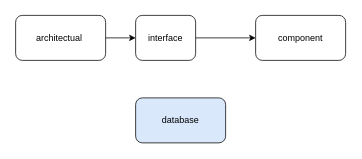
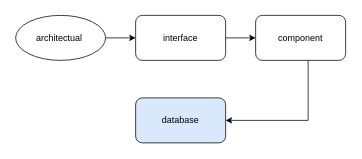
(60, 38) -> (60, 38)
(165, 38) -> (180, 38)
none -> (271, 120)
